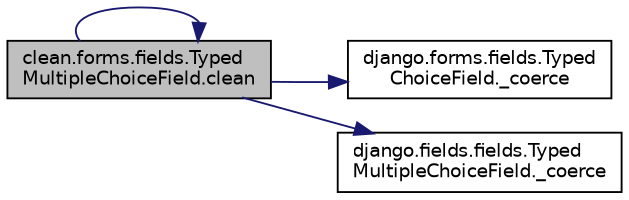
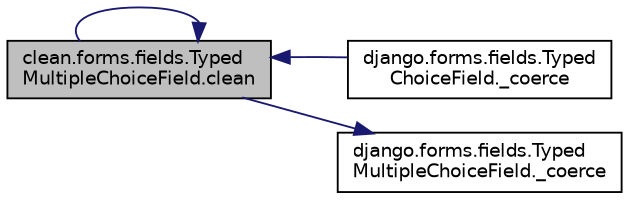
(300, 82) -> (319, 57)
(480, 162) -> (480, 162)
